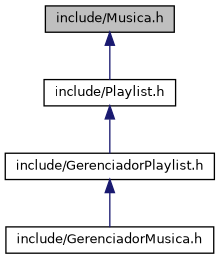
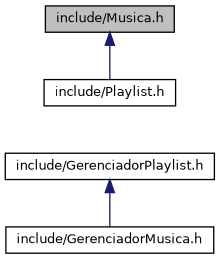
(110, 136) -> none
